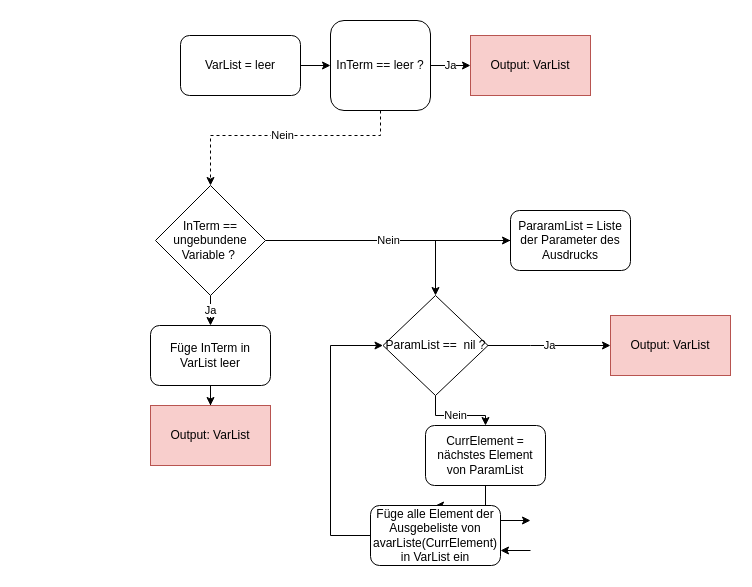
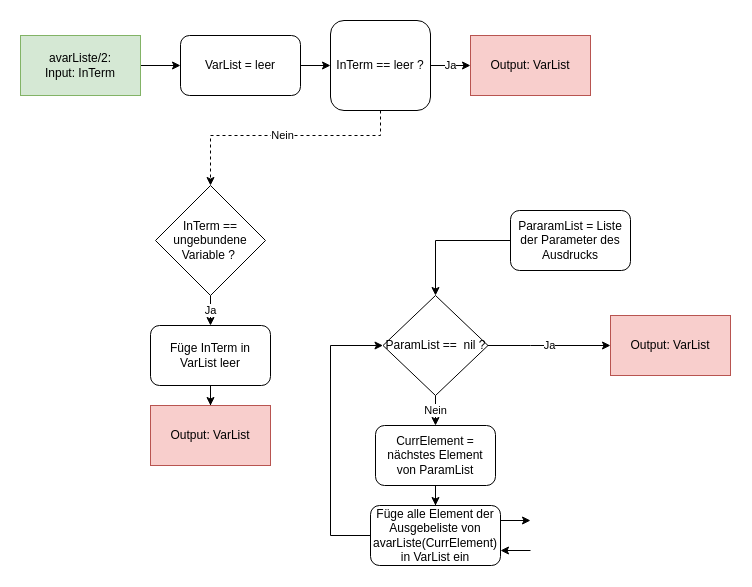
none -> (81, 66)
none -> (157, 66)
(349, 241) -> none
(486, 456) -> (436, 456)
